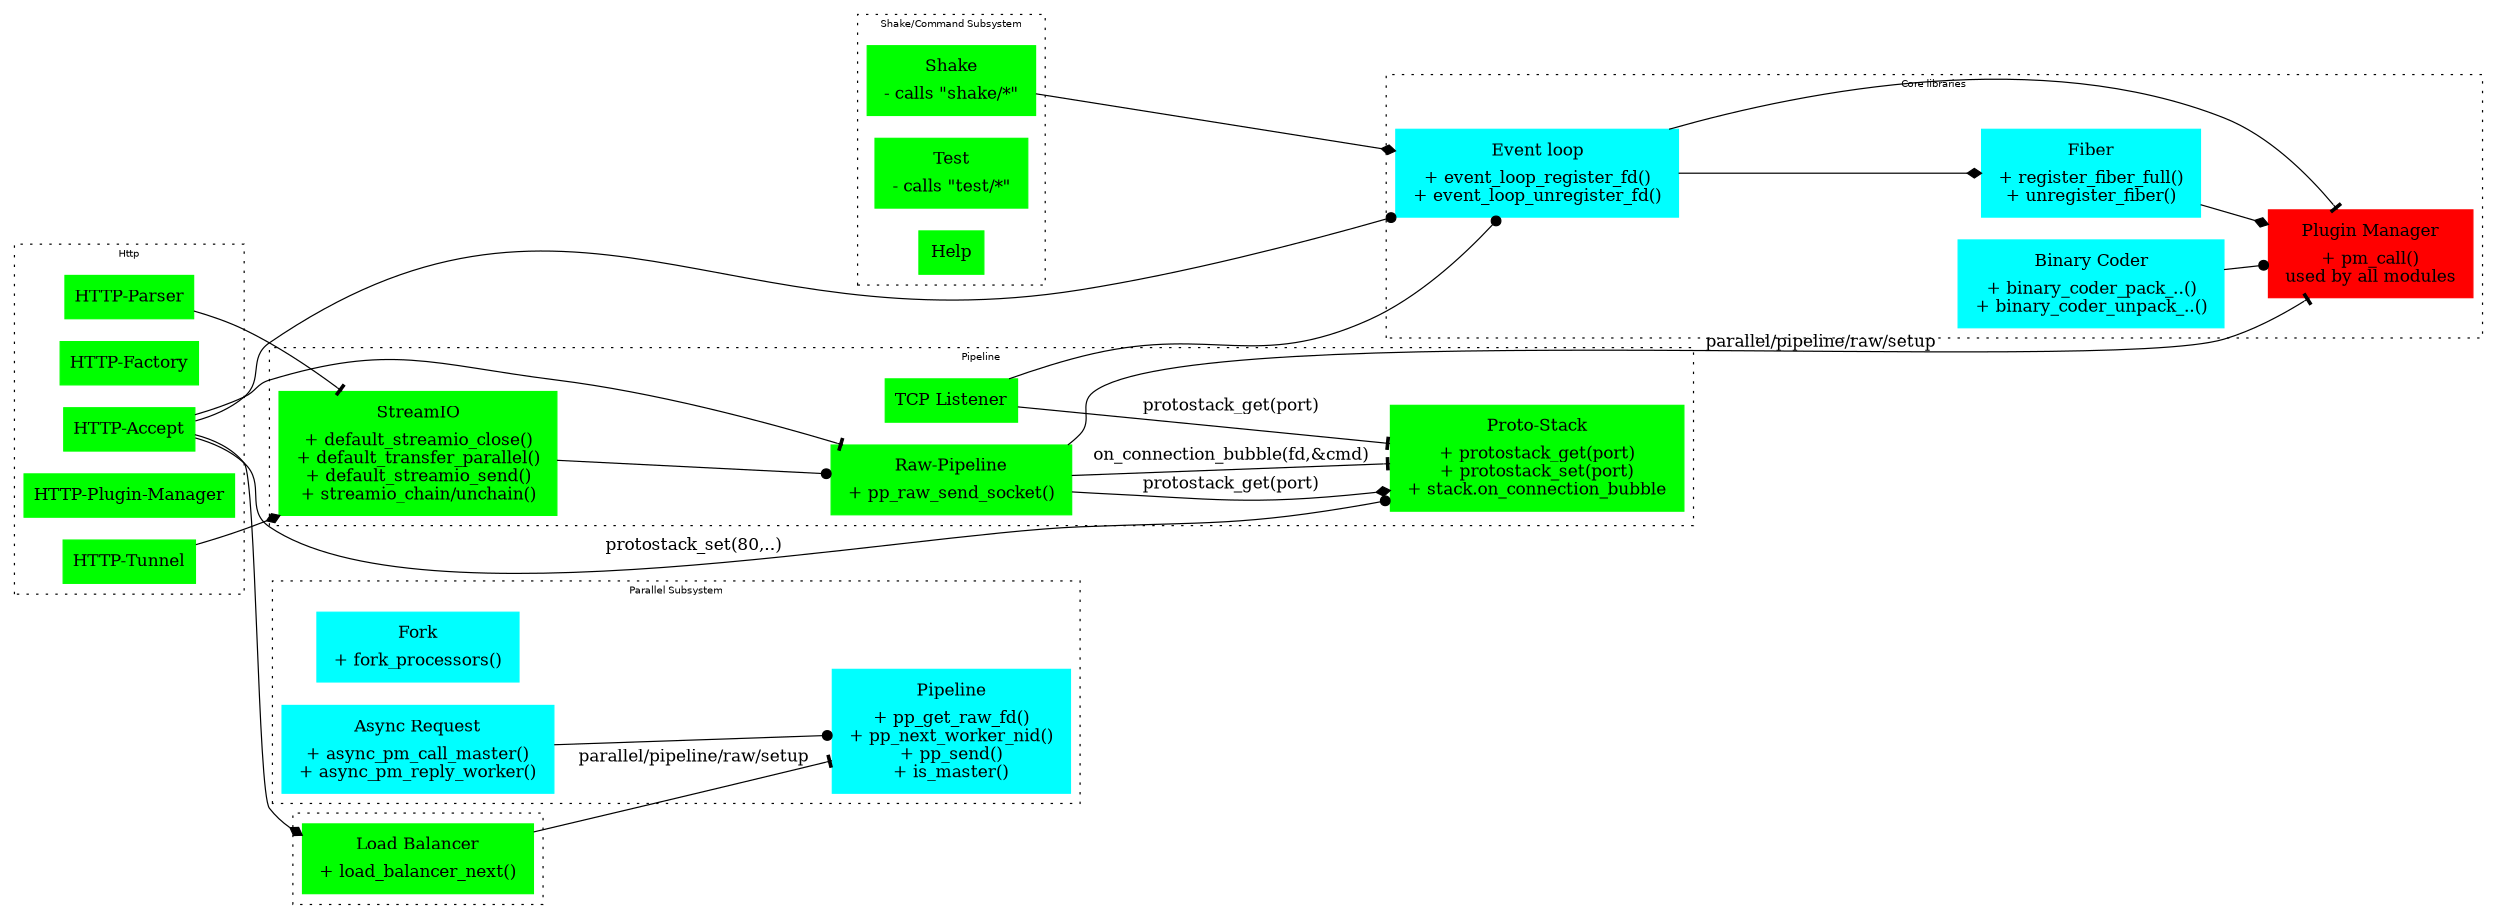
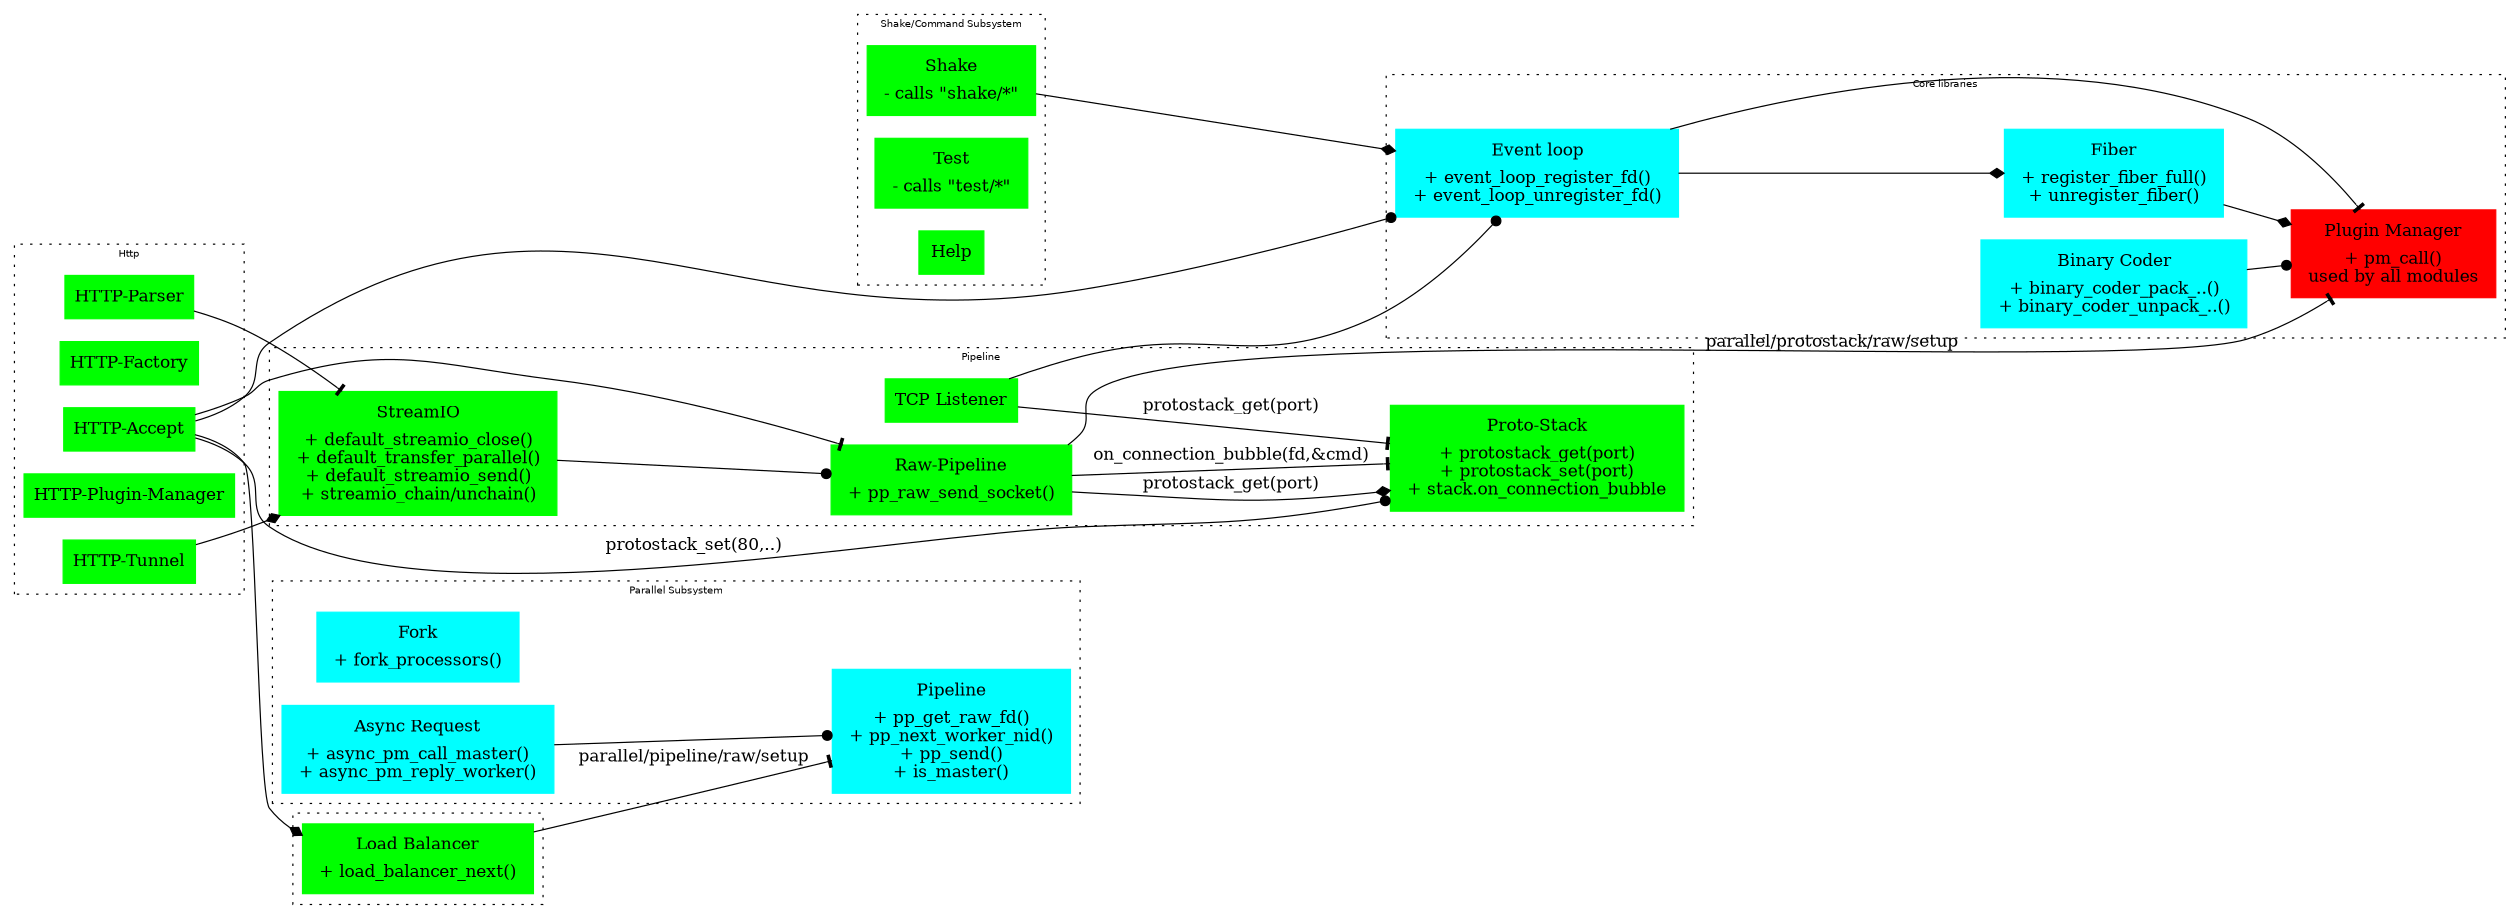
(1821, 342) -> (1832, 342)
